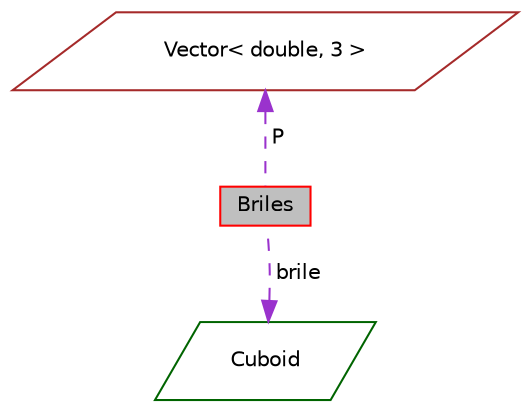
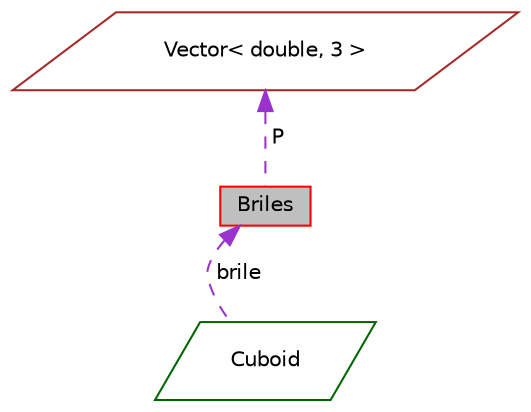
(270, 263) -> (209, 281)
